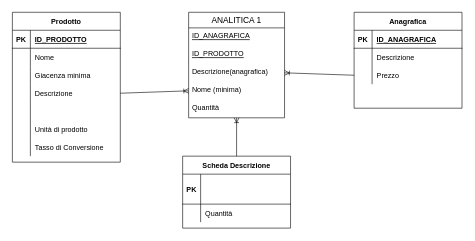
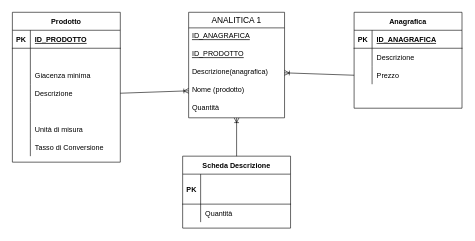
(75, 57) -> none
(215, 90) -> (221, 90)
(65, 130) -> (60, 130)
